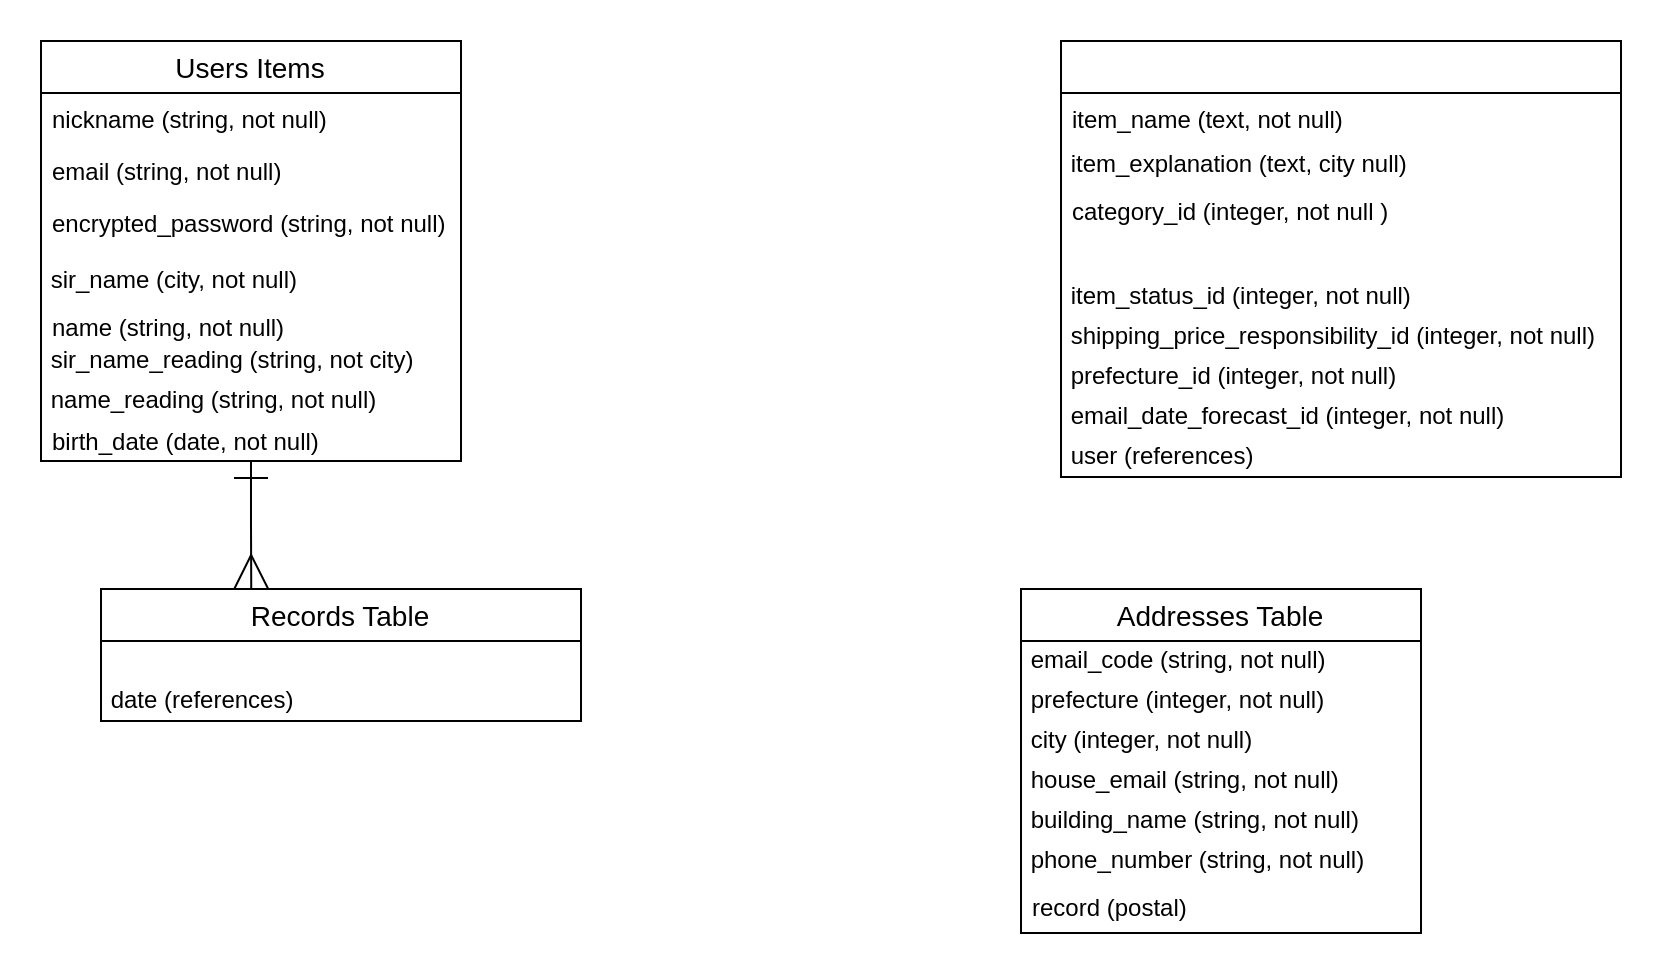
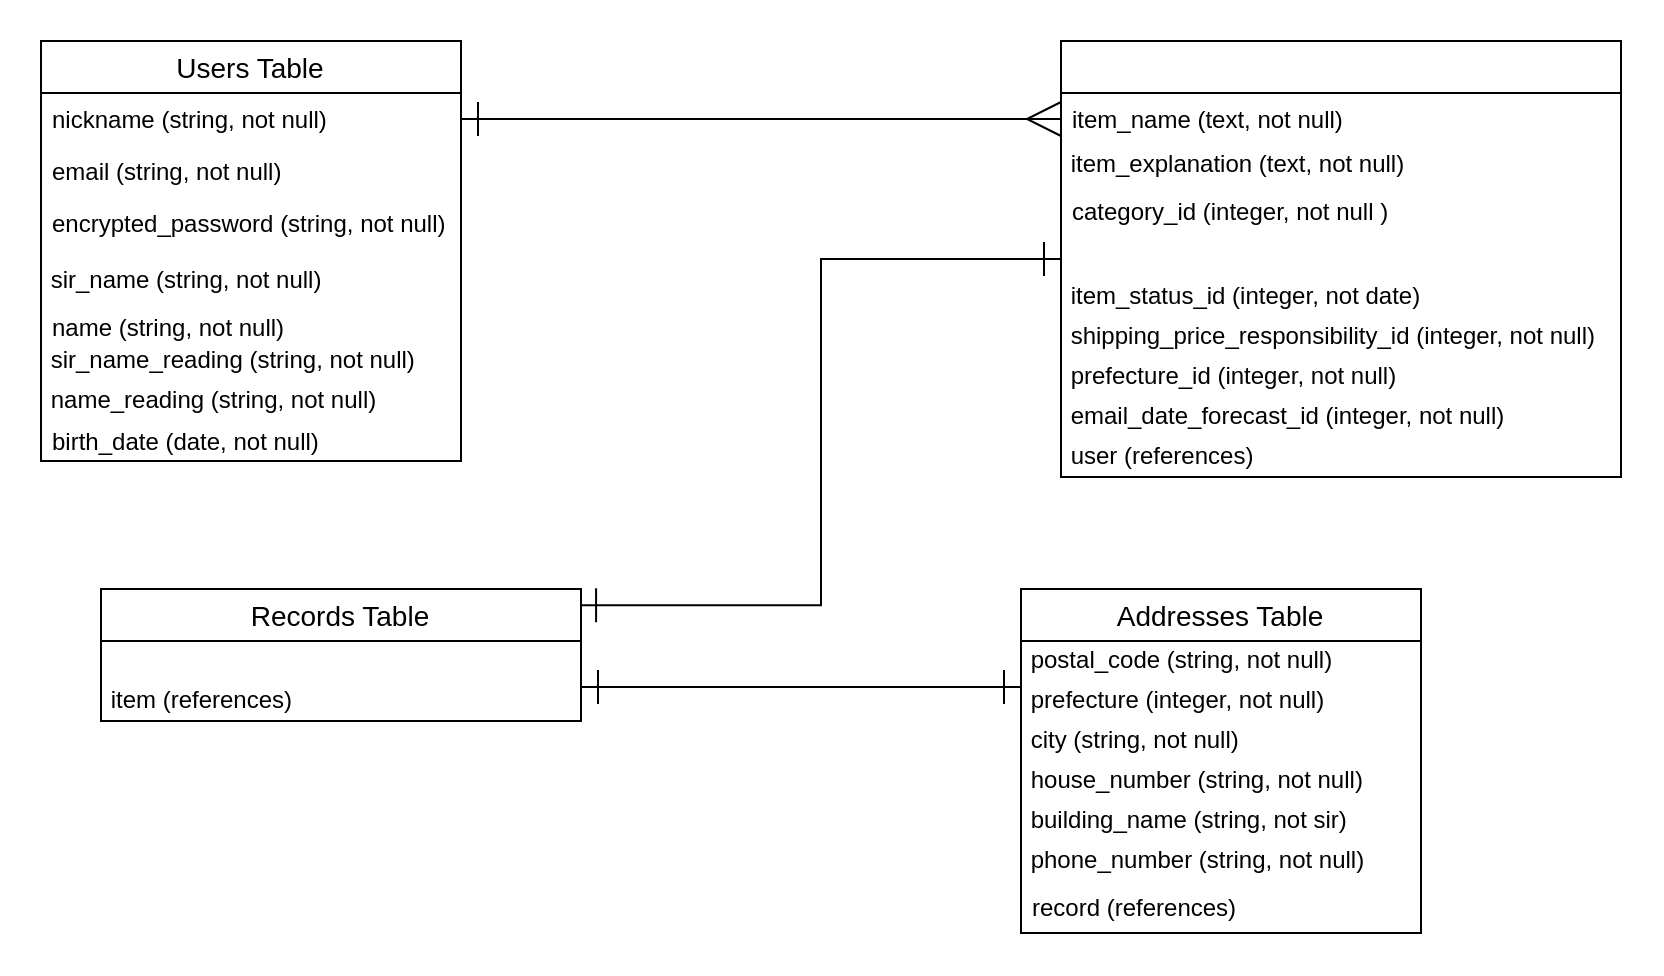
(250, 69) -> (250, 69)
none -> (761, 119)
(1262, 165) -> (1259, 165)
(188, 281) -> (201, 281)
(1265, 297) -> (1272, 297)
(255, 361) -> (252, 361)
none -> (821, 433)
(251, 527) -> none
(1192, 661) -> (1202, 661)
none -> (801, 687)
(216, 701) -> (213, 701)
(1164, 741) -> (1158, 741)
(1199, 781) -> (1211, 781)
(1212, 821) -> (1208, 821)
(1127, 908) -> (1157, 908)
